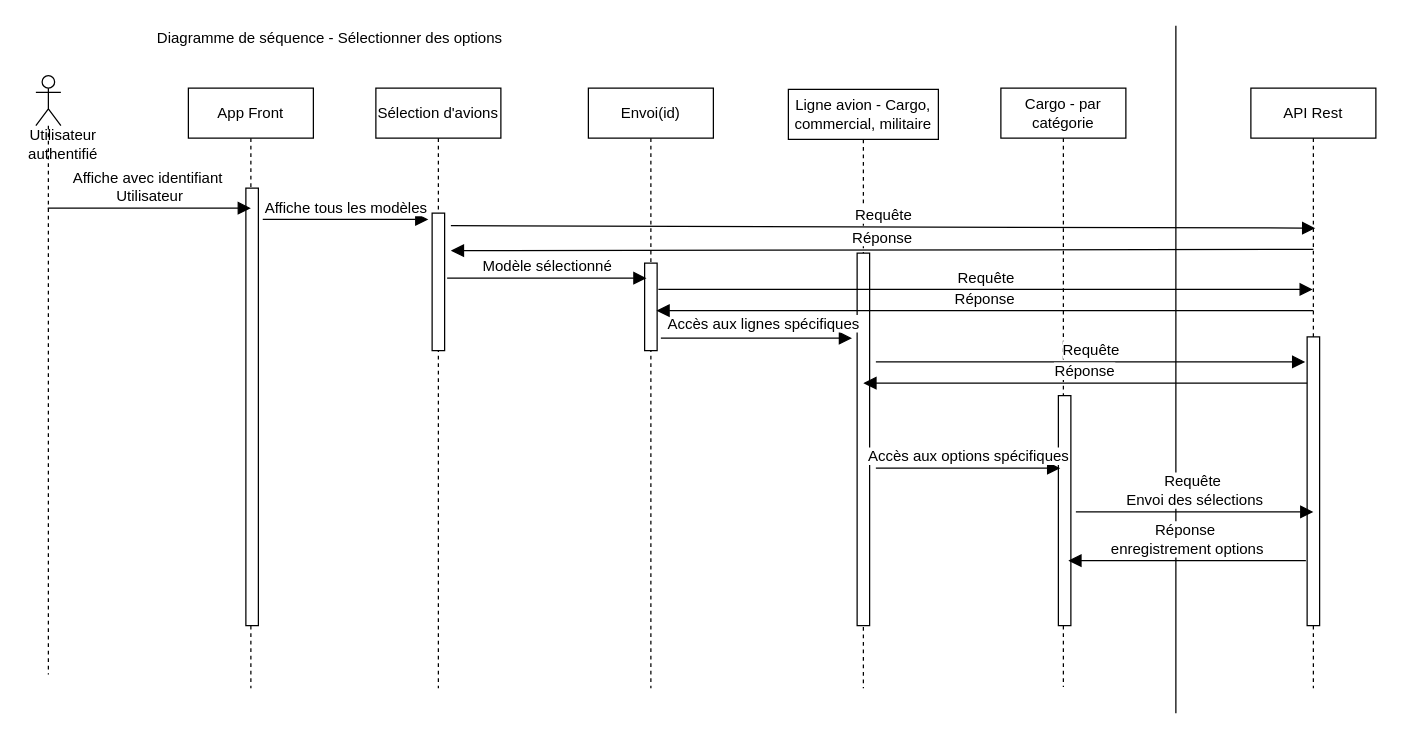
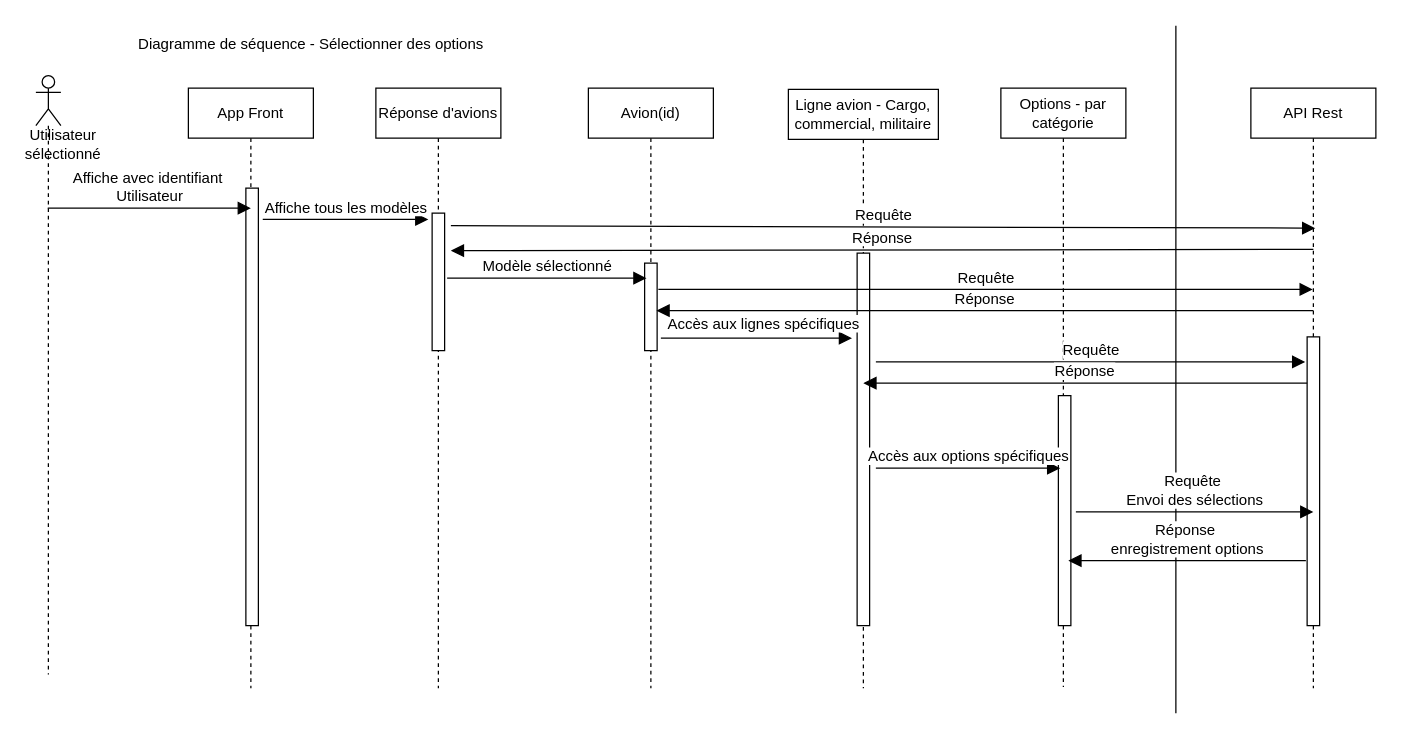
(332, 38) -> (313, 44)
(438, 113) -> (438, 113)
(651, 113) -> (651, 113)
(1063, 113) -> (1063, 113)
(63, 144) -> (63, 144)
